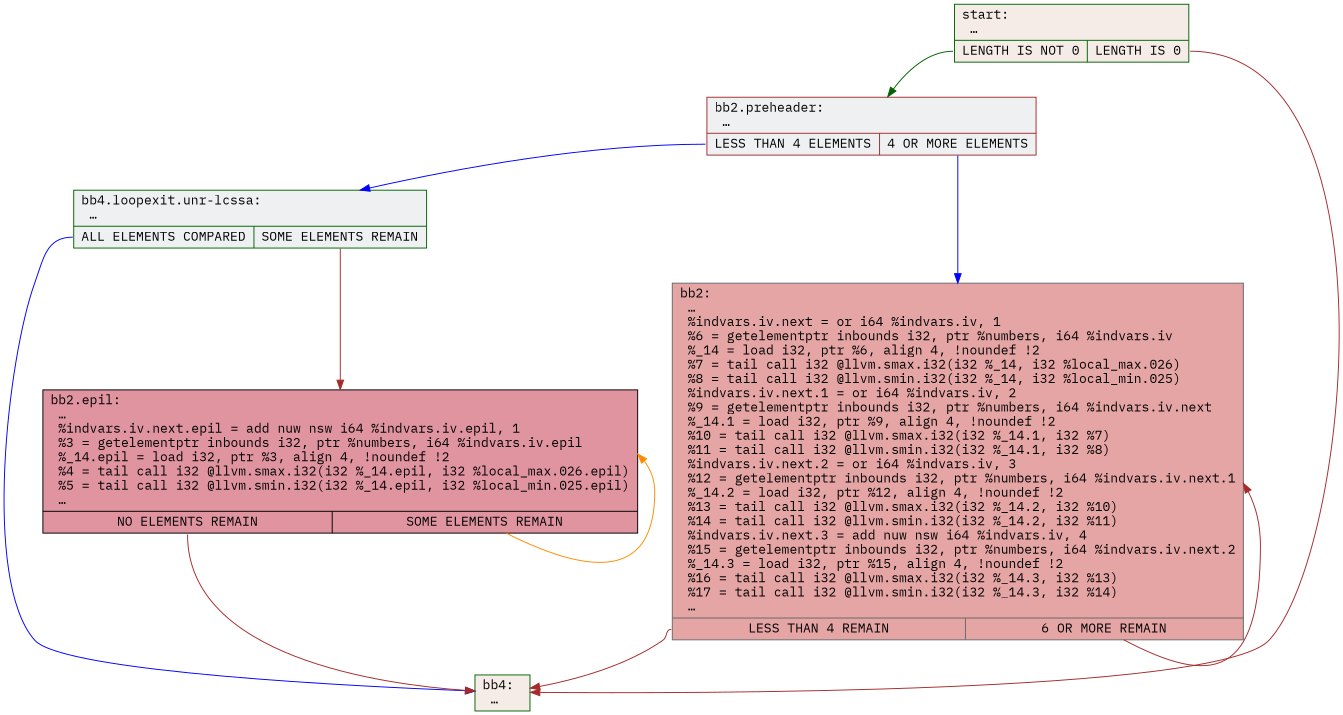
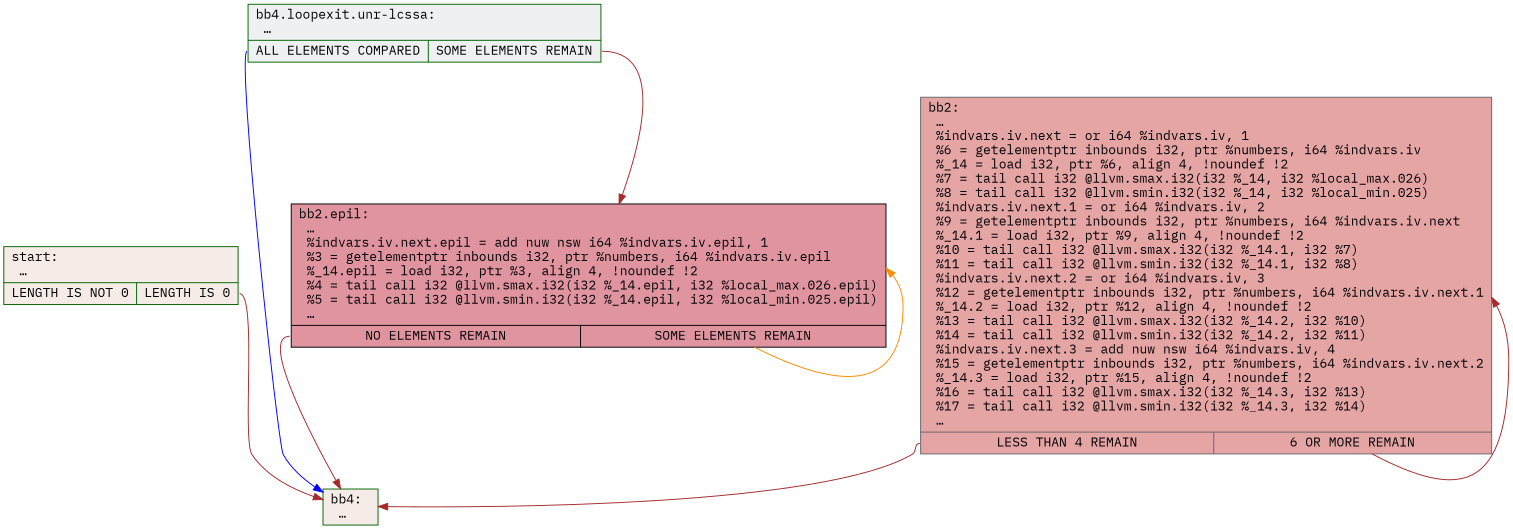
(871, 126) -> none
